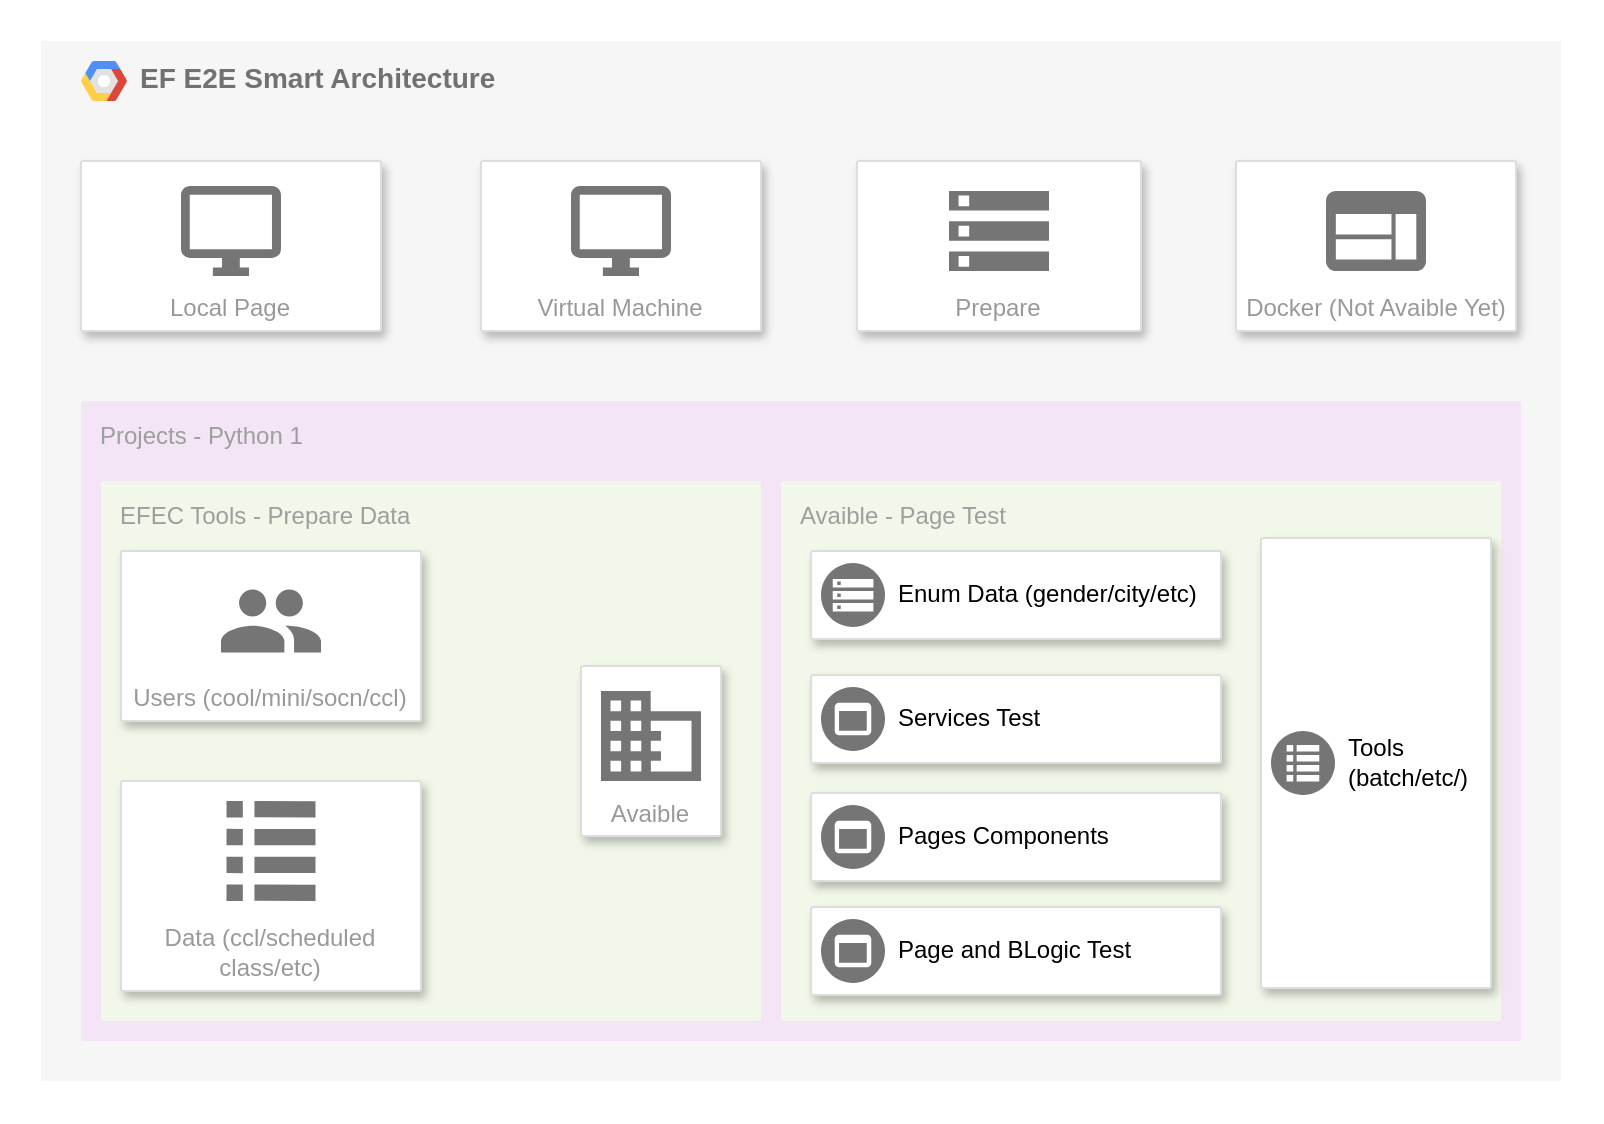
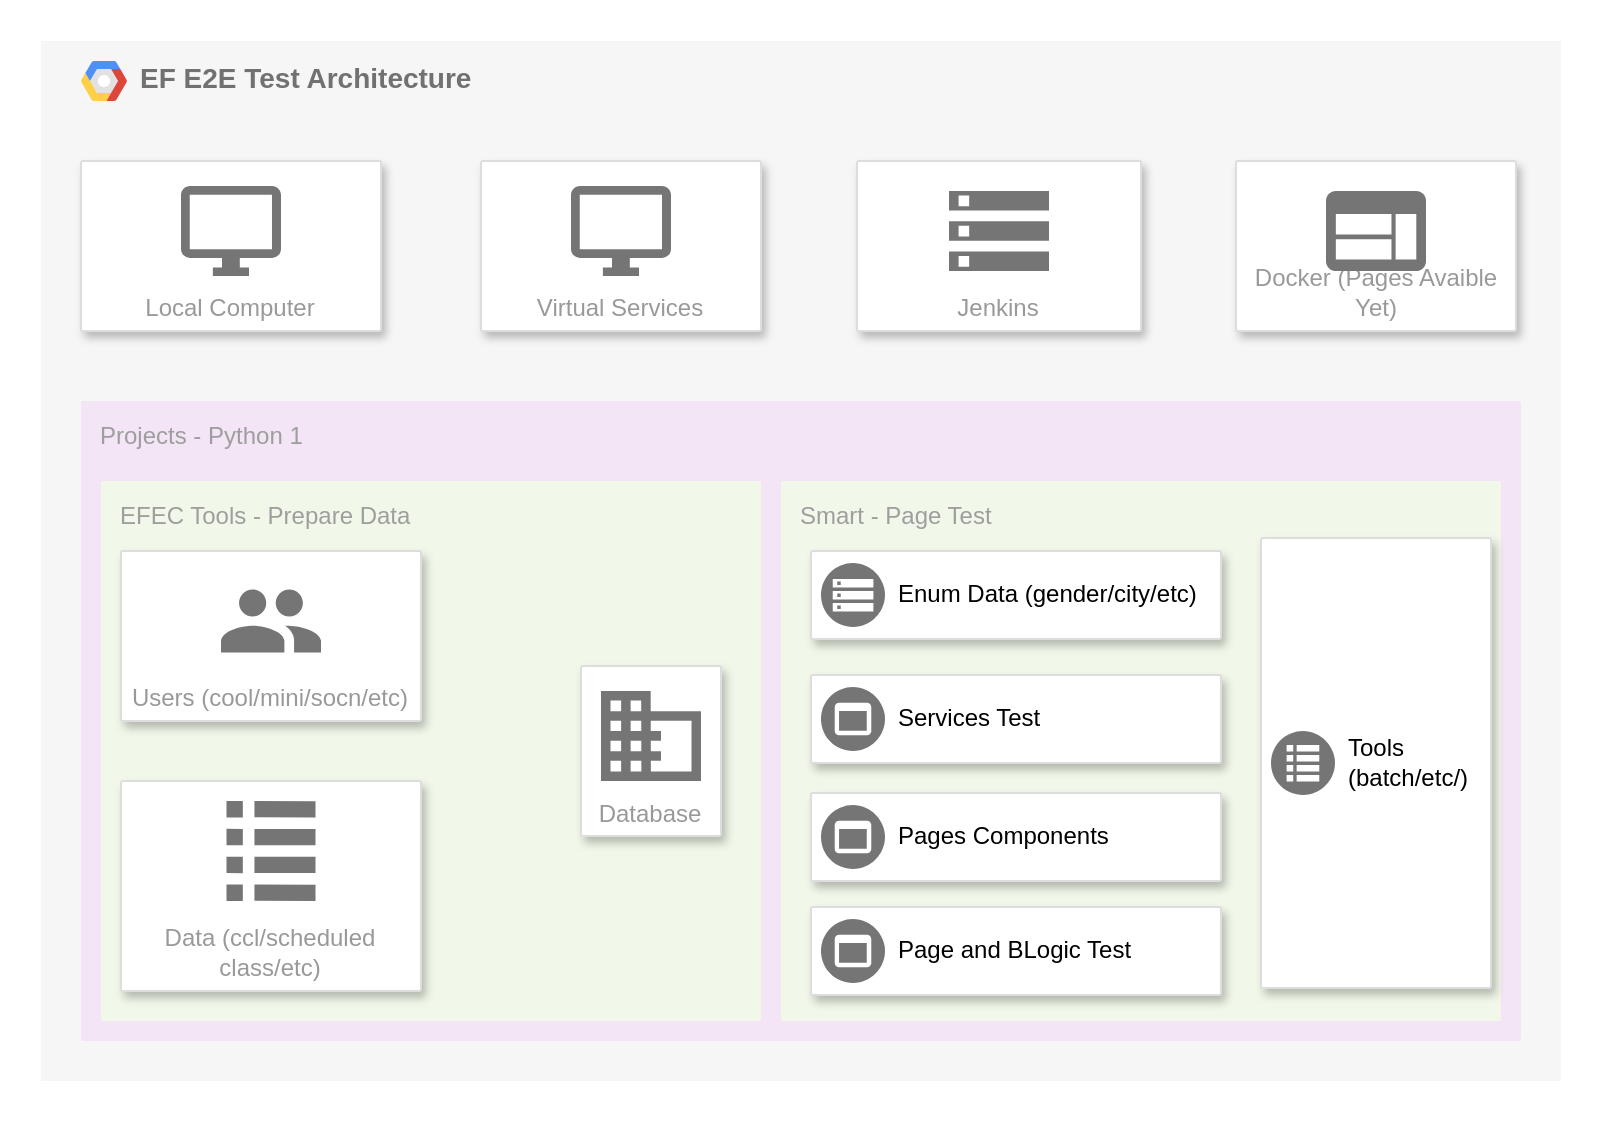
(322, 80) -> (315, 80)
(1377, 292) -> (1377, 292)
(231, 307) -> (231, 307)
(621, 307) -> (621, 307)
(999, 307) -> (999, 307)
(913, 517) -> (906, 517)
(271, 682) -> (271, 682)
(651, 813) -> (651, 813)
